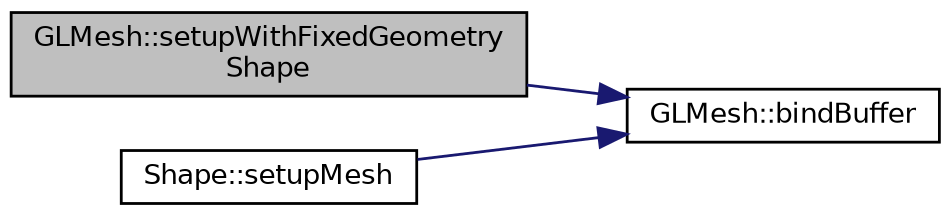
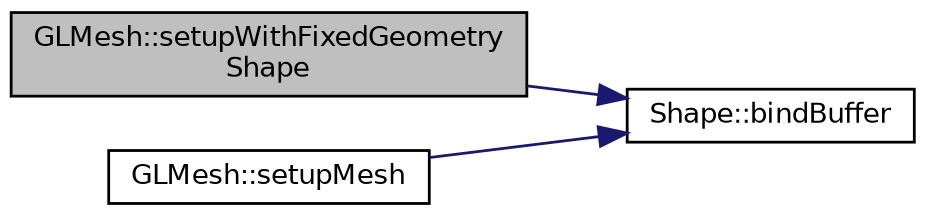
(783, 116) -> (771, 116)
(269, 177) -> (269, 177)
